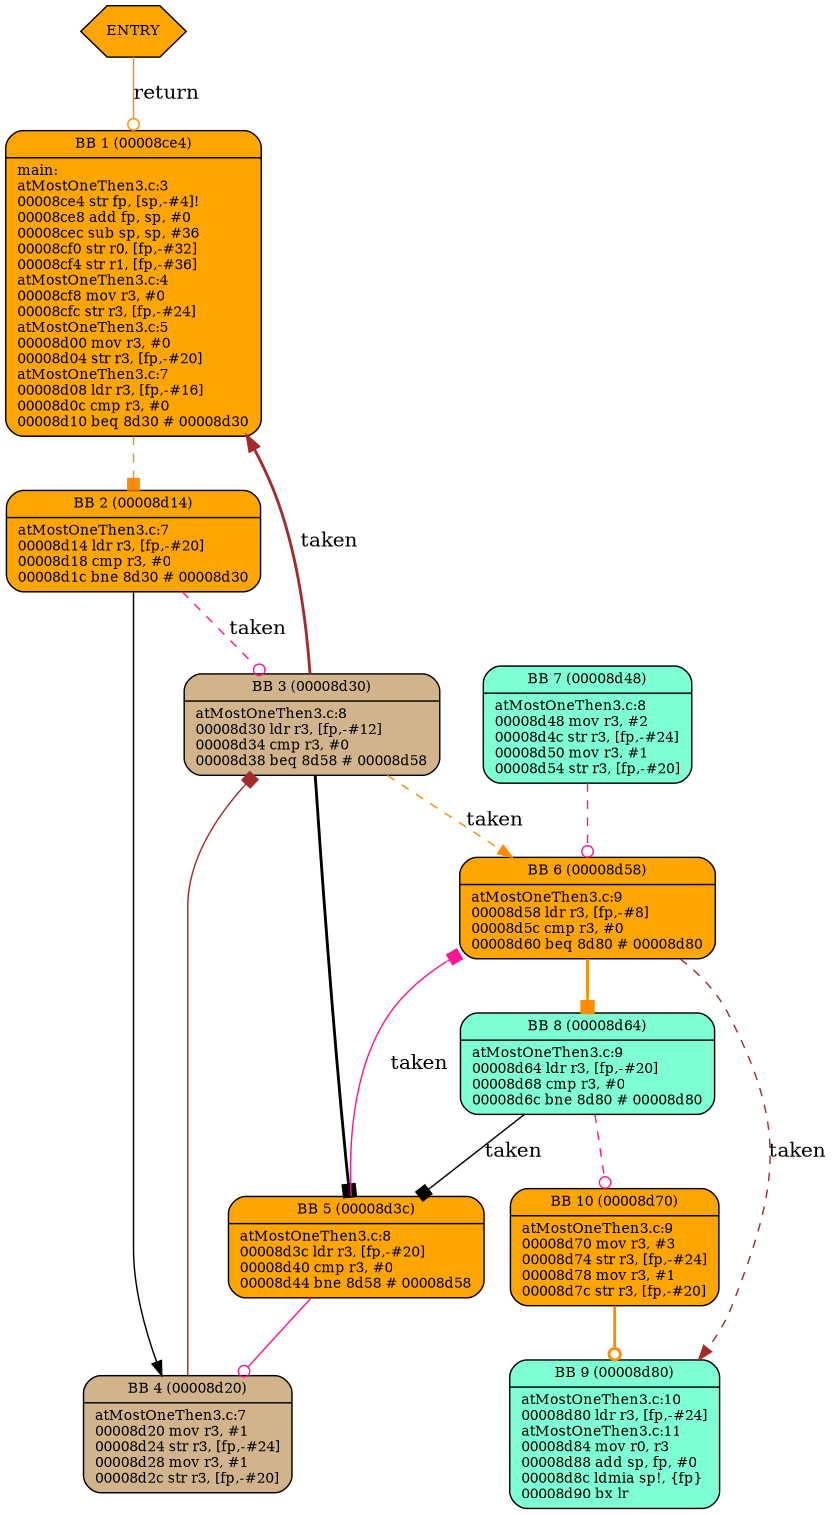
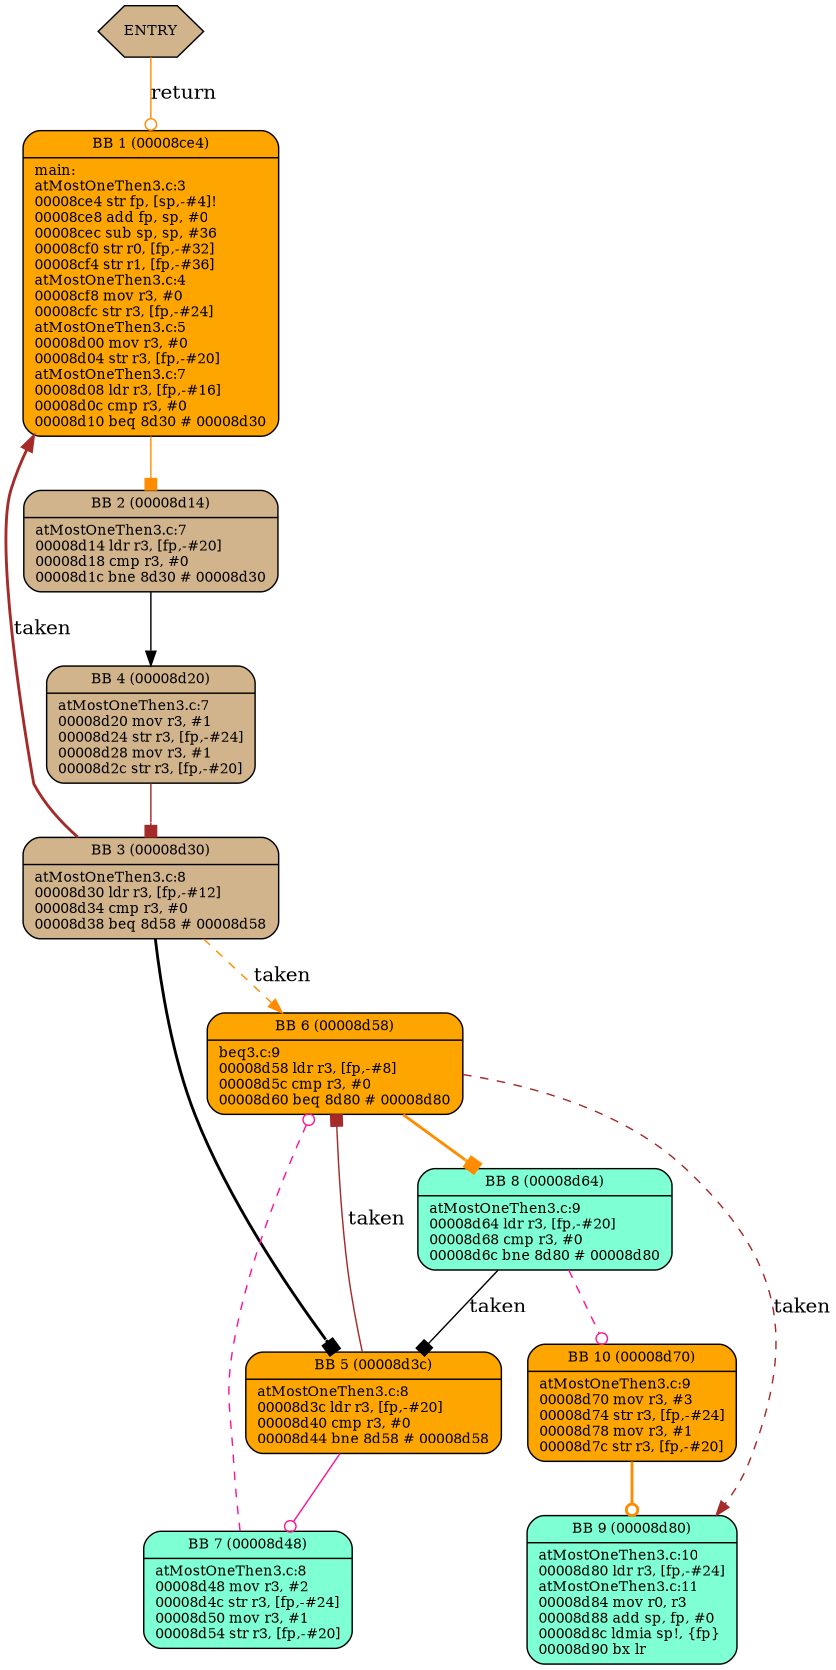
(133, 31) -> (151, 31)
(133, 456) -> (151, 456)
(133, 541) -> (151, 541)
(219, 629) -> none
(547, 897) -> (249, 1053)
(366, 1064) -> (345, 1241)
(280, 1332) -> (317, 1488)
